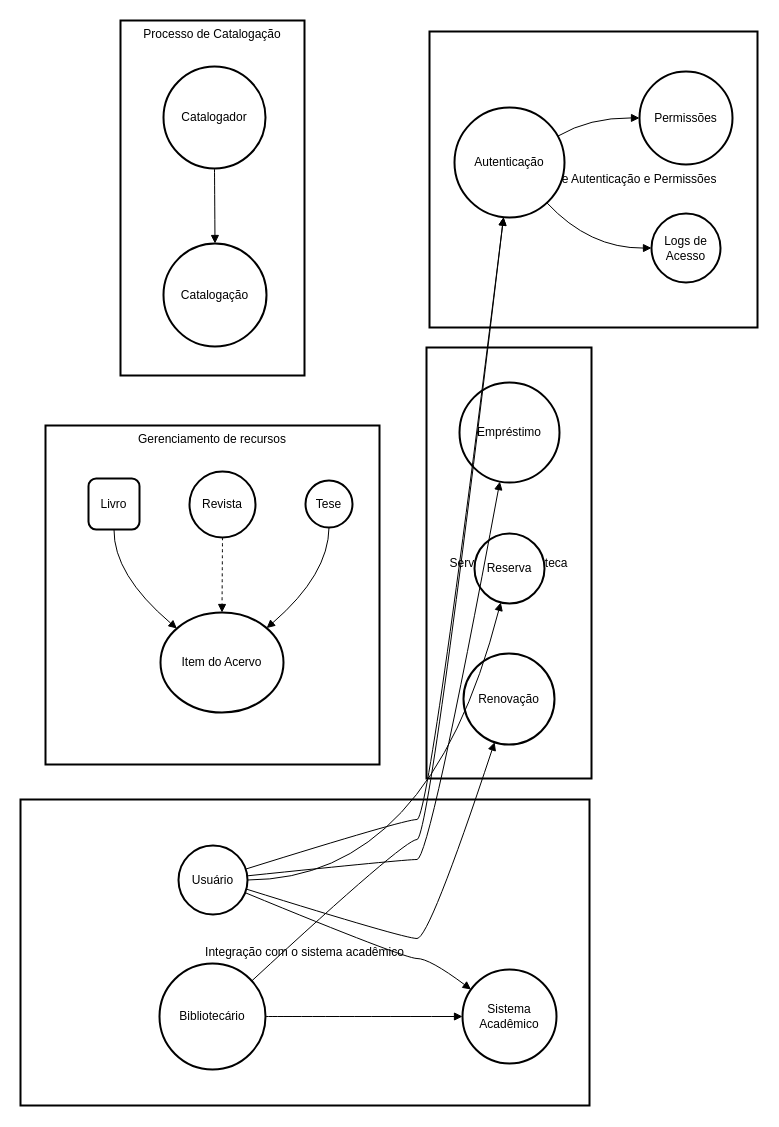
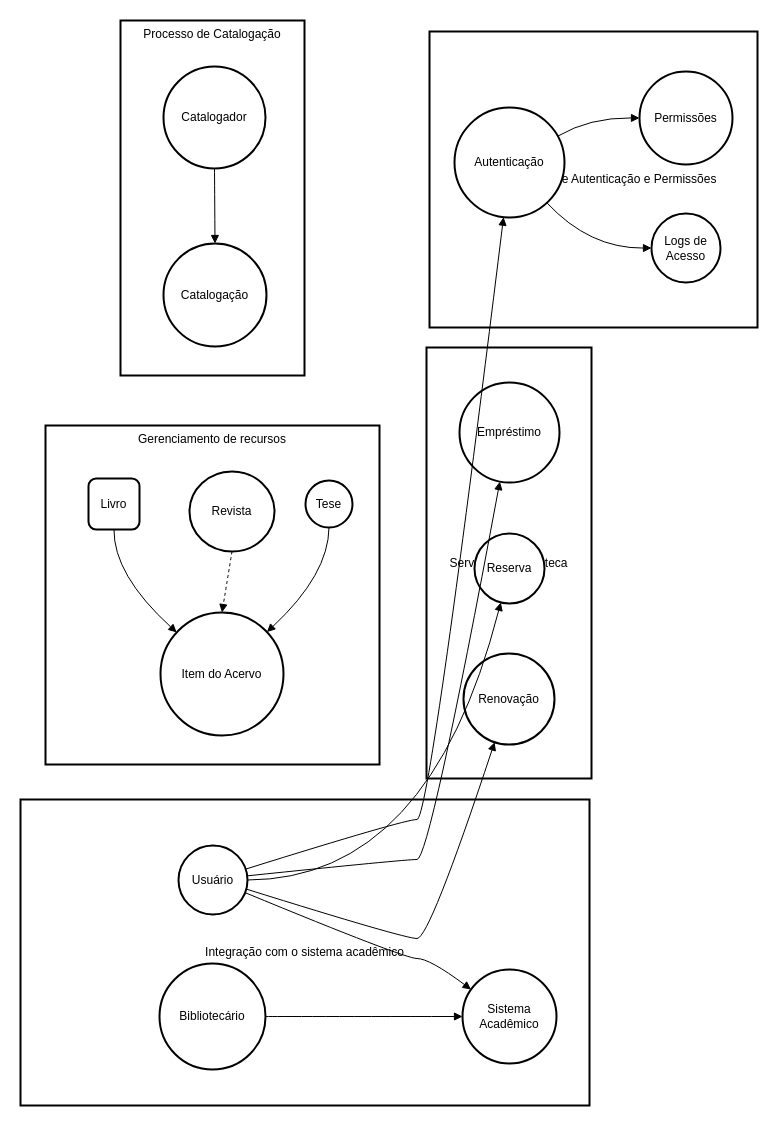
(223, 505) -> (232, 512)
(461, 565) -> none
(222, 663) -> (222, 674)
